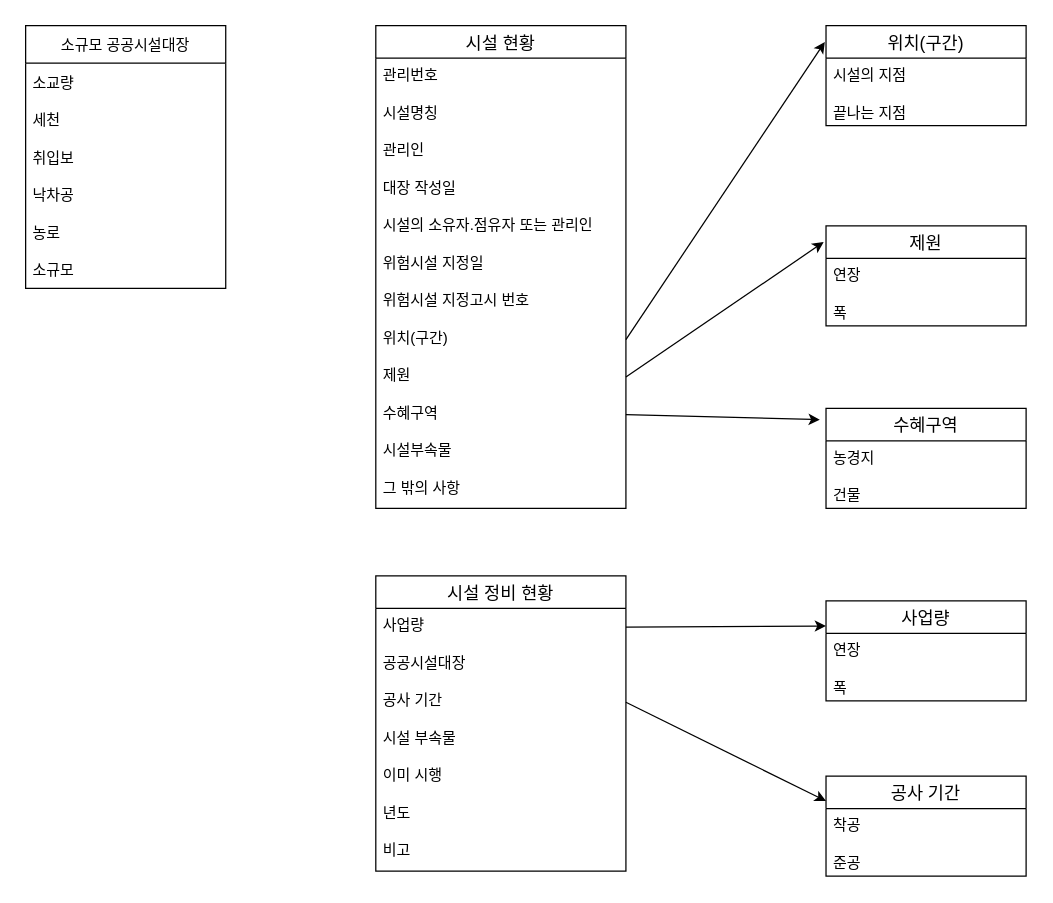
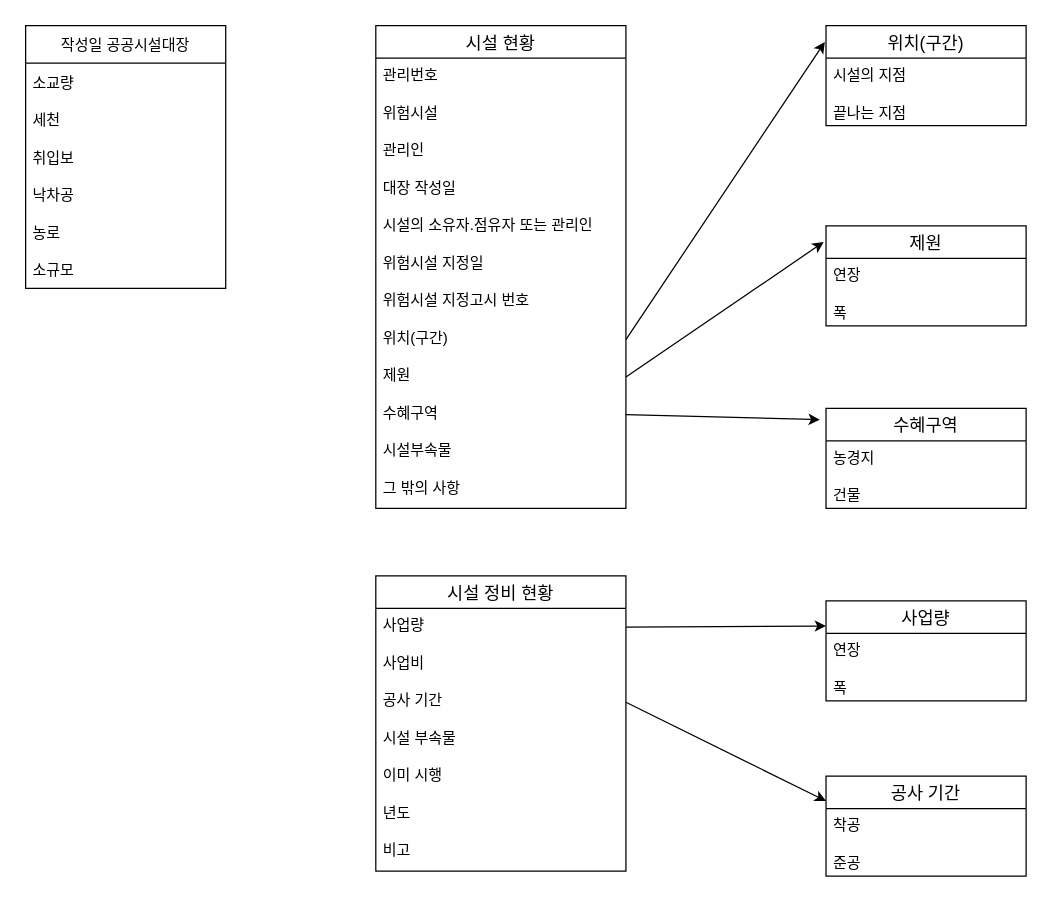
(125, 45) -> (125, 45)
(413, 113) -> (413, 113)
(428, 663) -> (405, 663)
